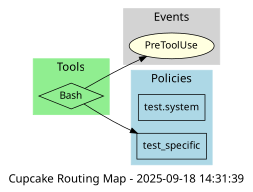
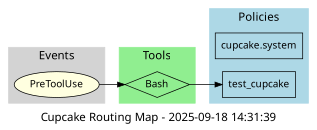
(115, 72) -> (109, 85)
(172, 108) -> (259, 46)
(172, 146) -> (259, 85)
